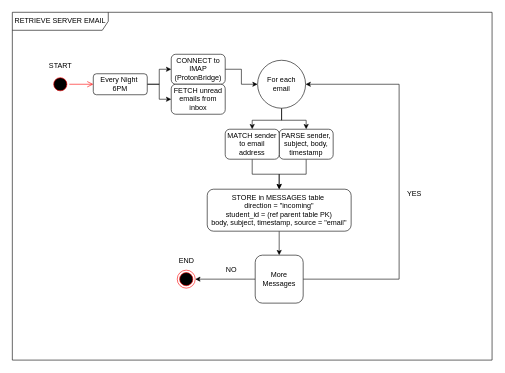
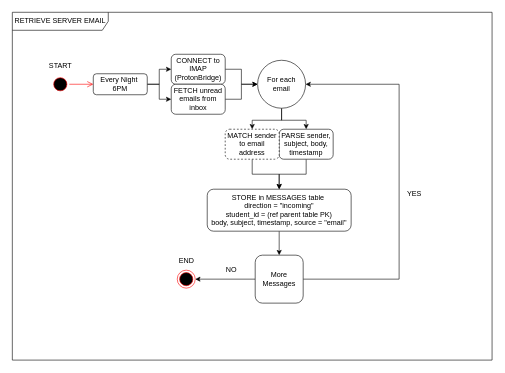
none -> (239, 99)
(252, 144) -> (252, 144)
